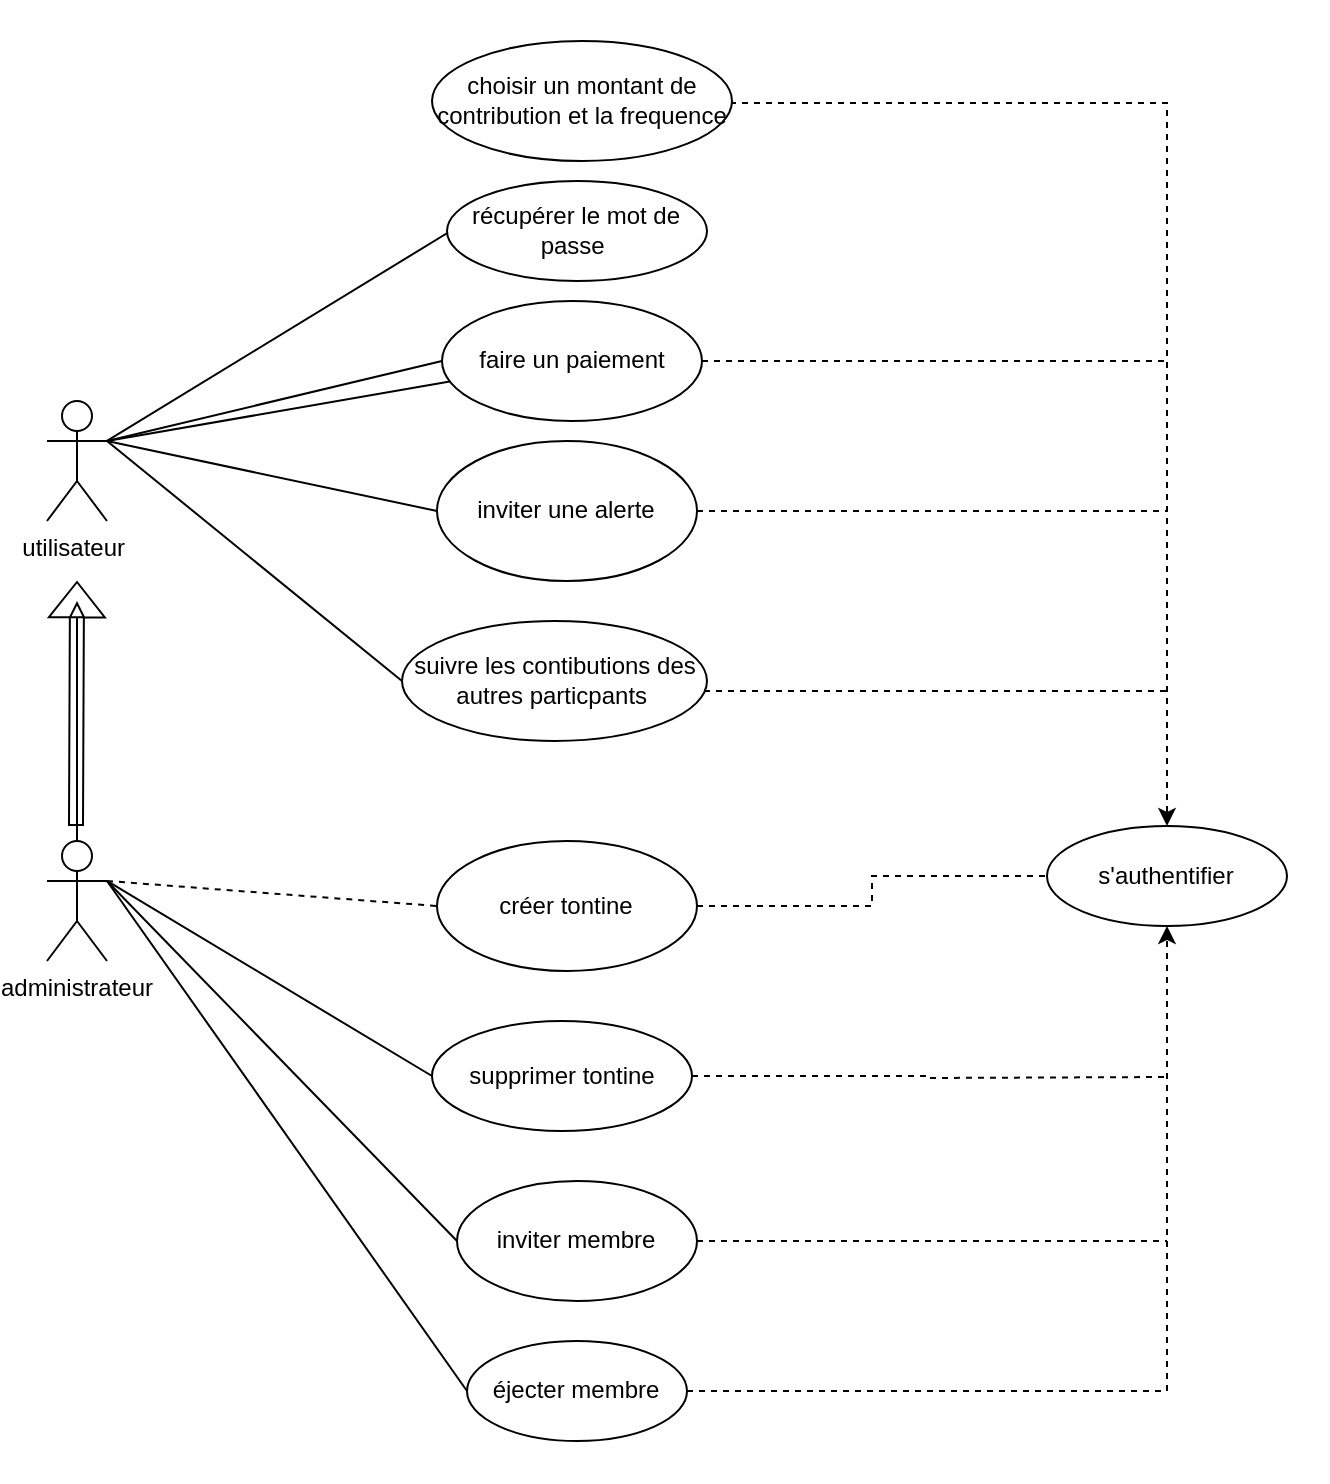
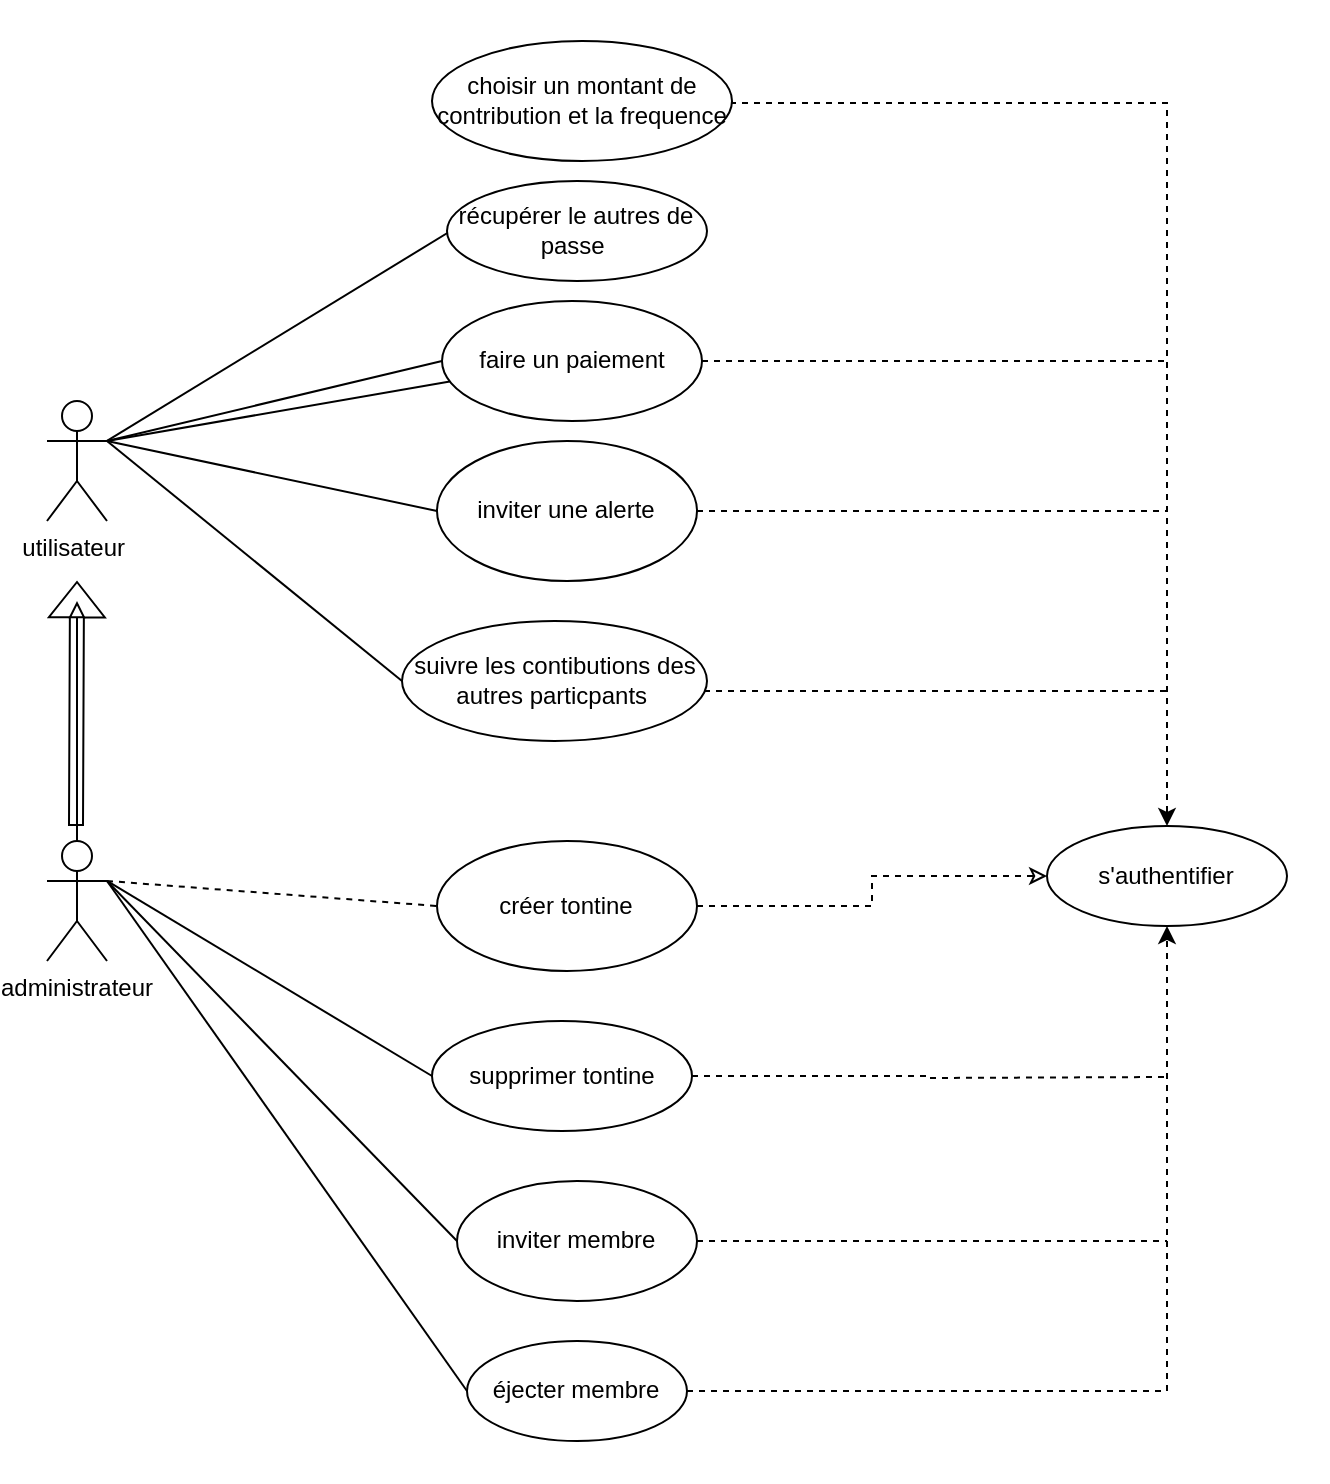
(577, 231) -> (577, 231)
(1038, 876) -> (1032, 876)
